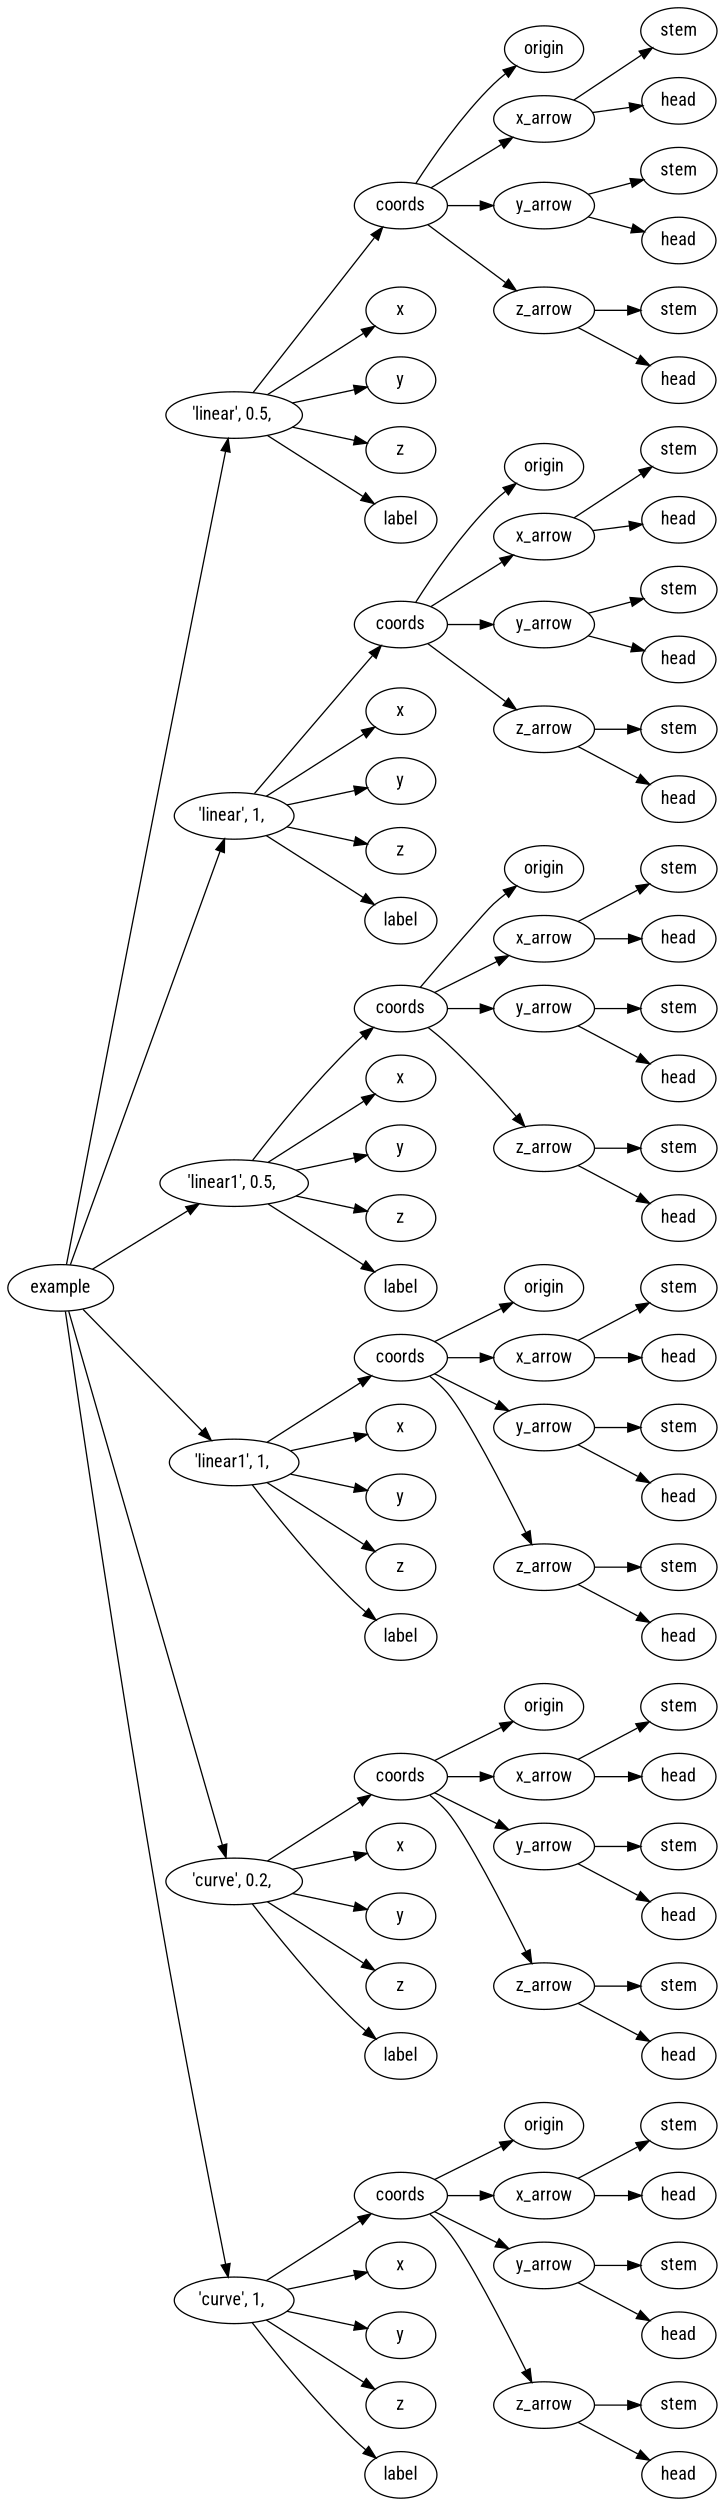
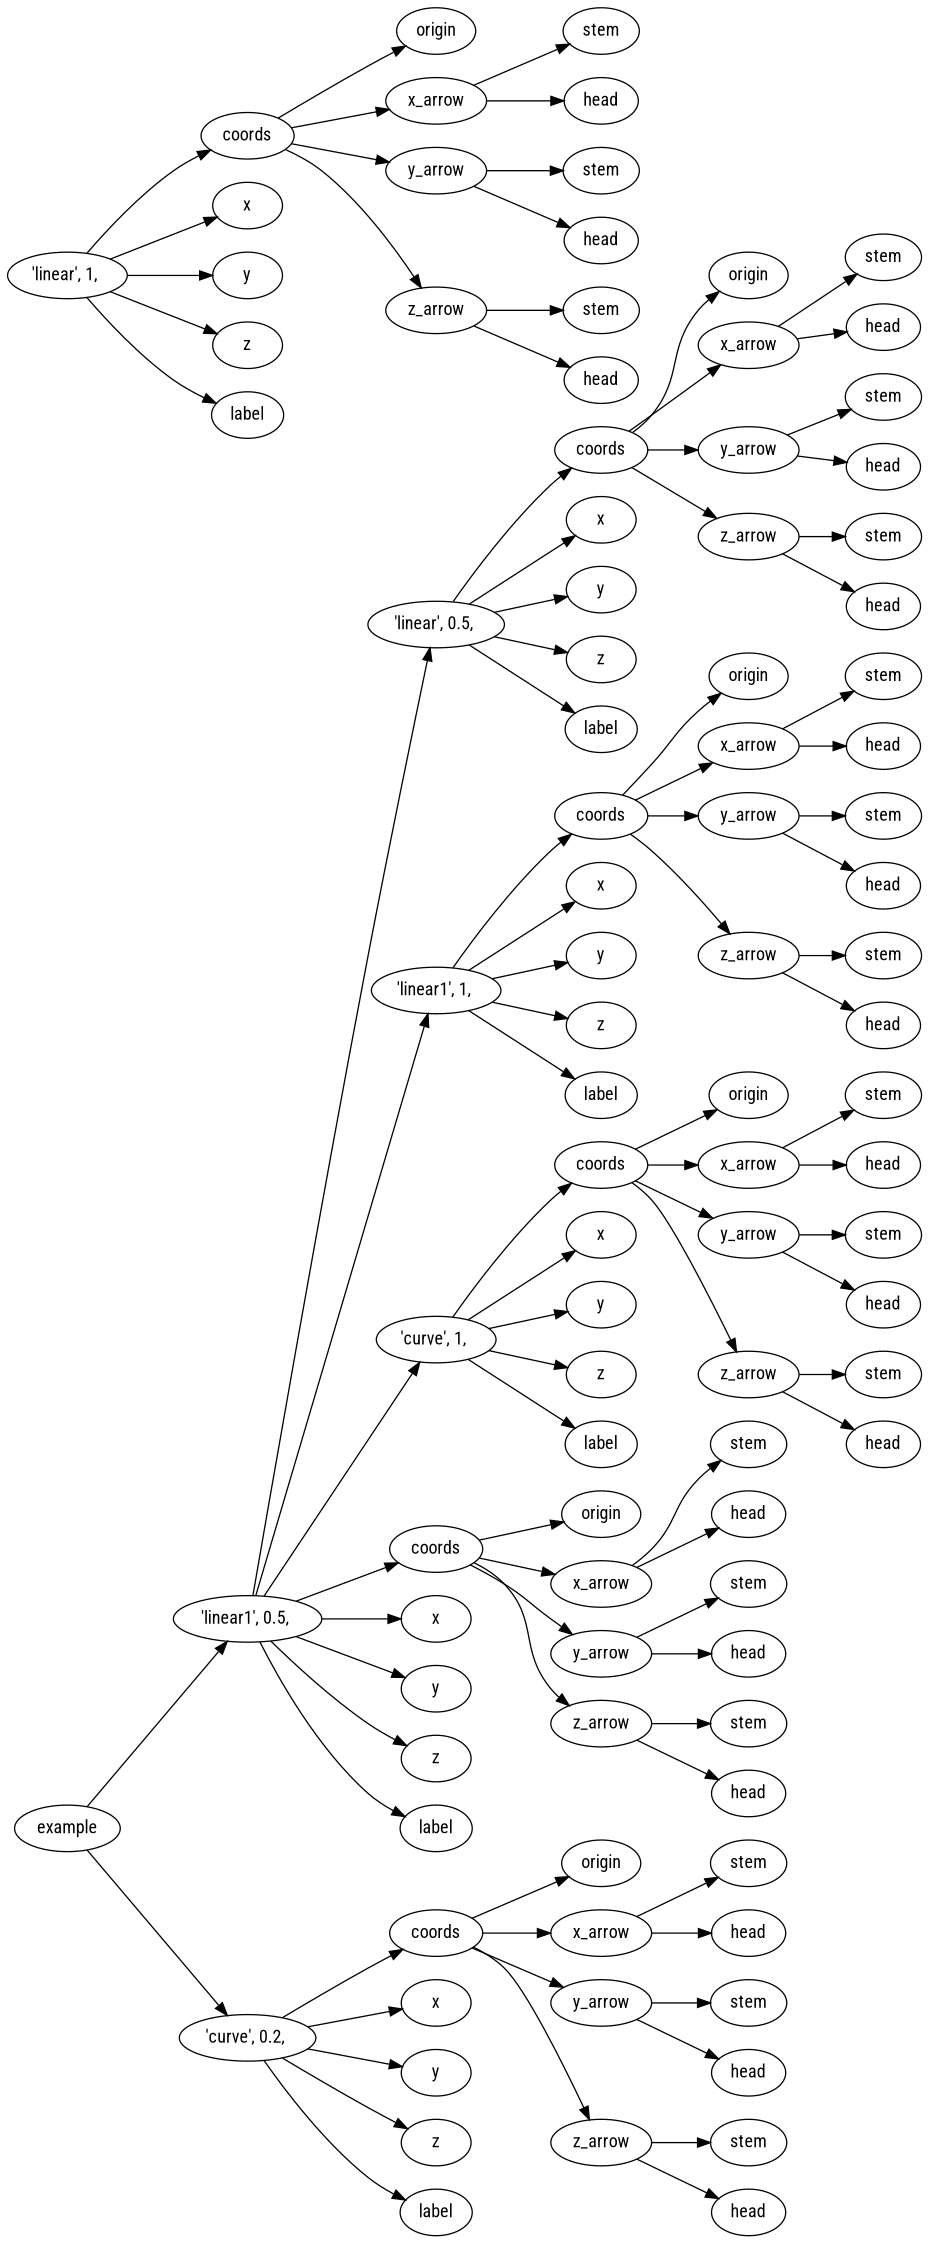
(145, 858) -> (336, 1127)
(145, 1058) -> none
(143, 1370) -> (340, 1311)
(139, 1789) -> (338, 1485)
